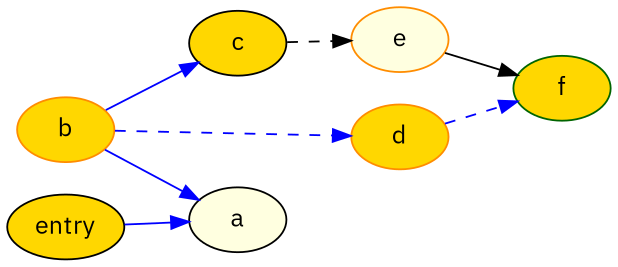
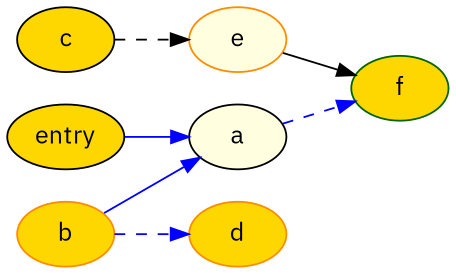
(144, 90) -> none
(472, 115) -> (310, 115)
